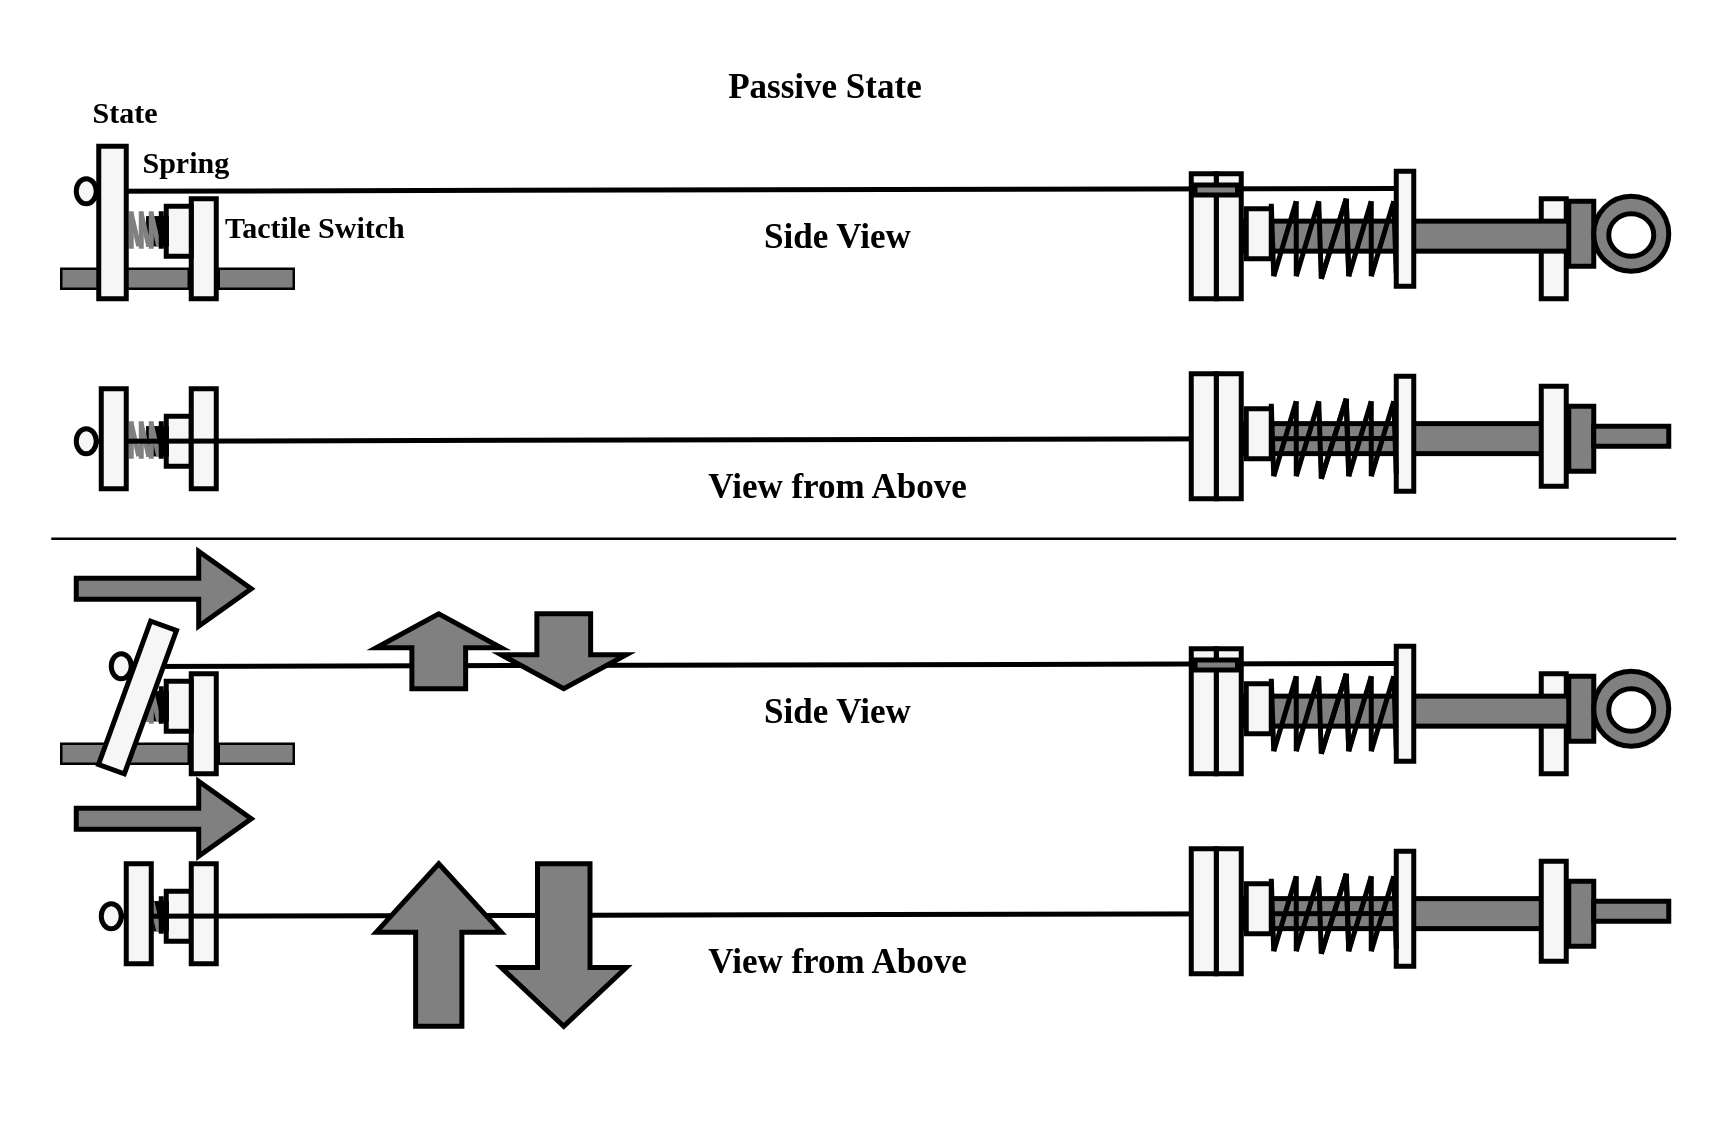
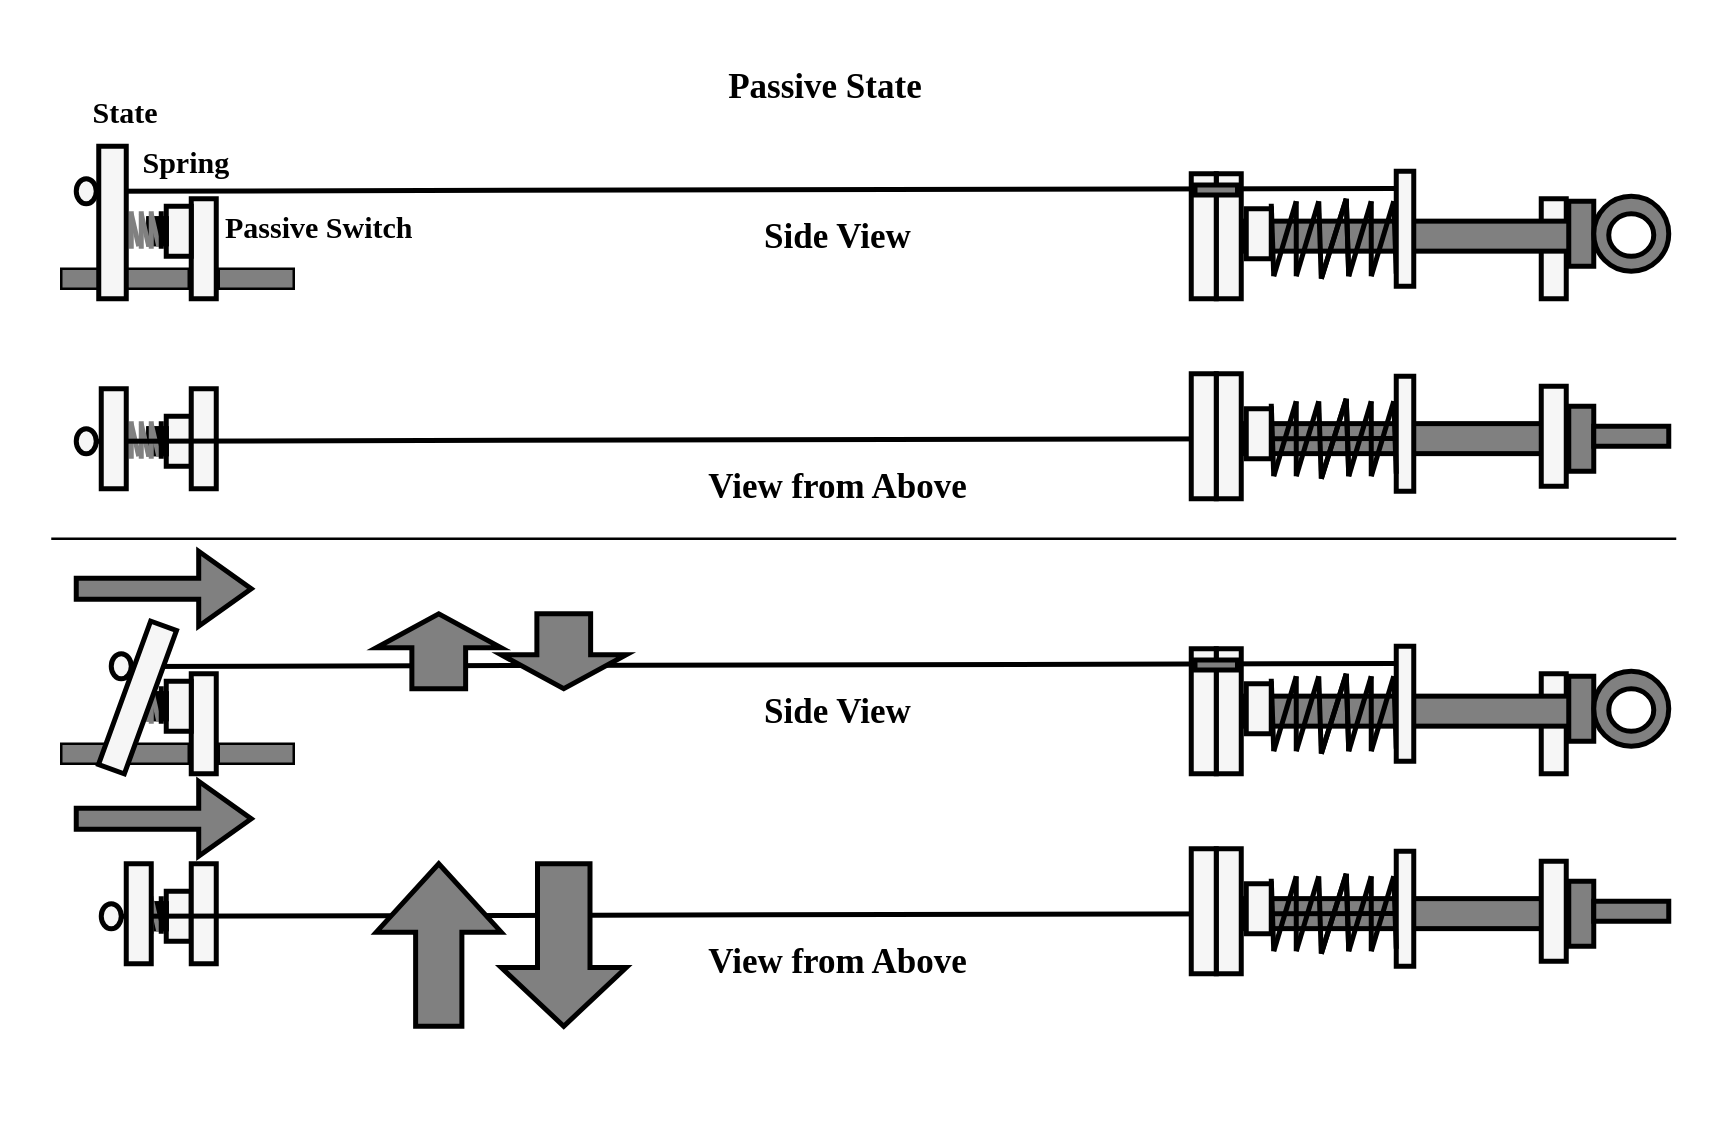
(328, 229) -> (332, 229)
